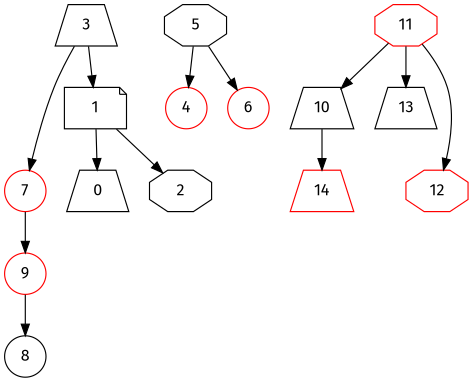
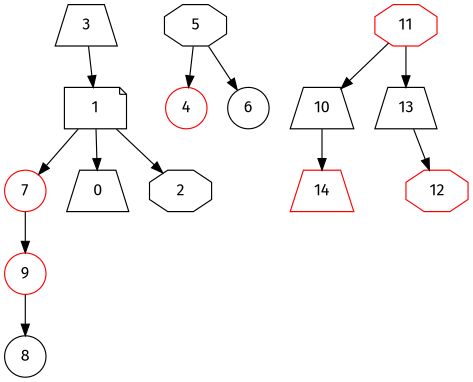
(450, 98) -> (419, 144)
(49, 101) -> (62, 147)
(248, 108) -> (248, 108)
